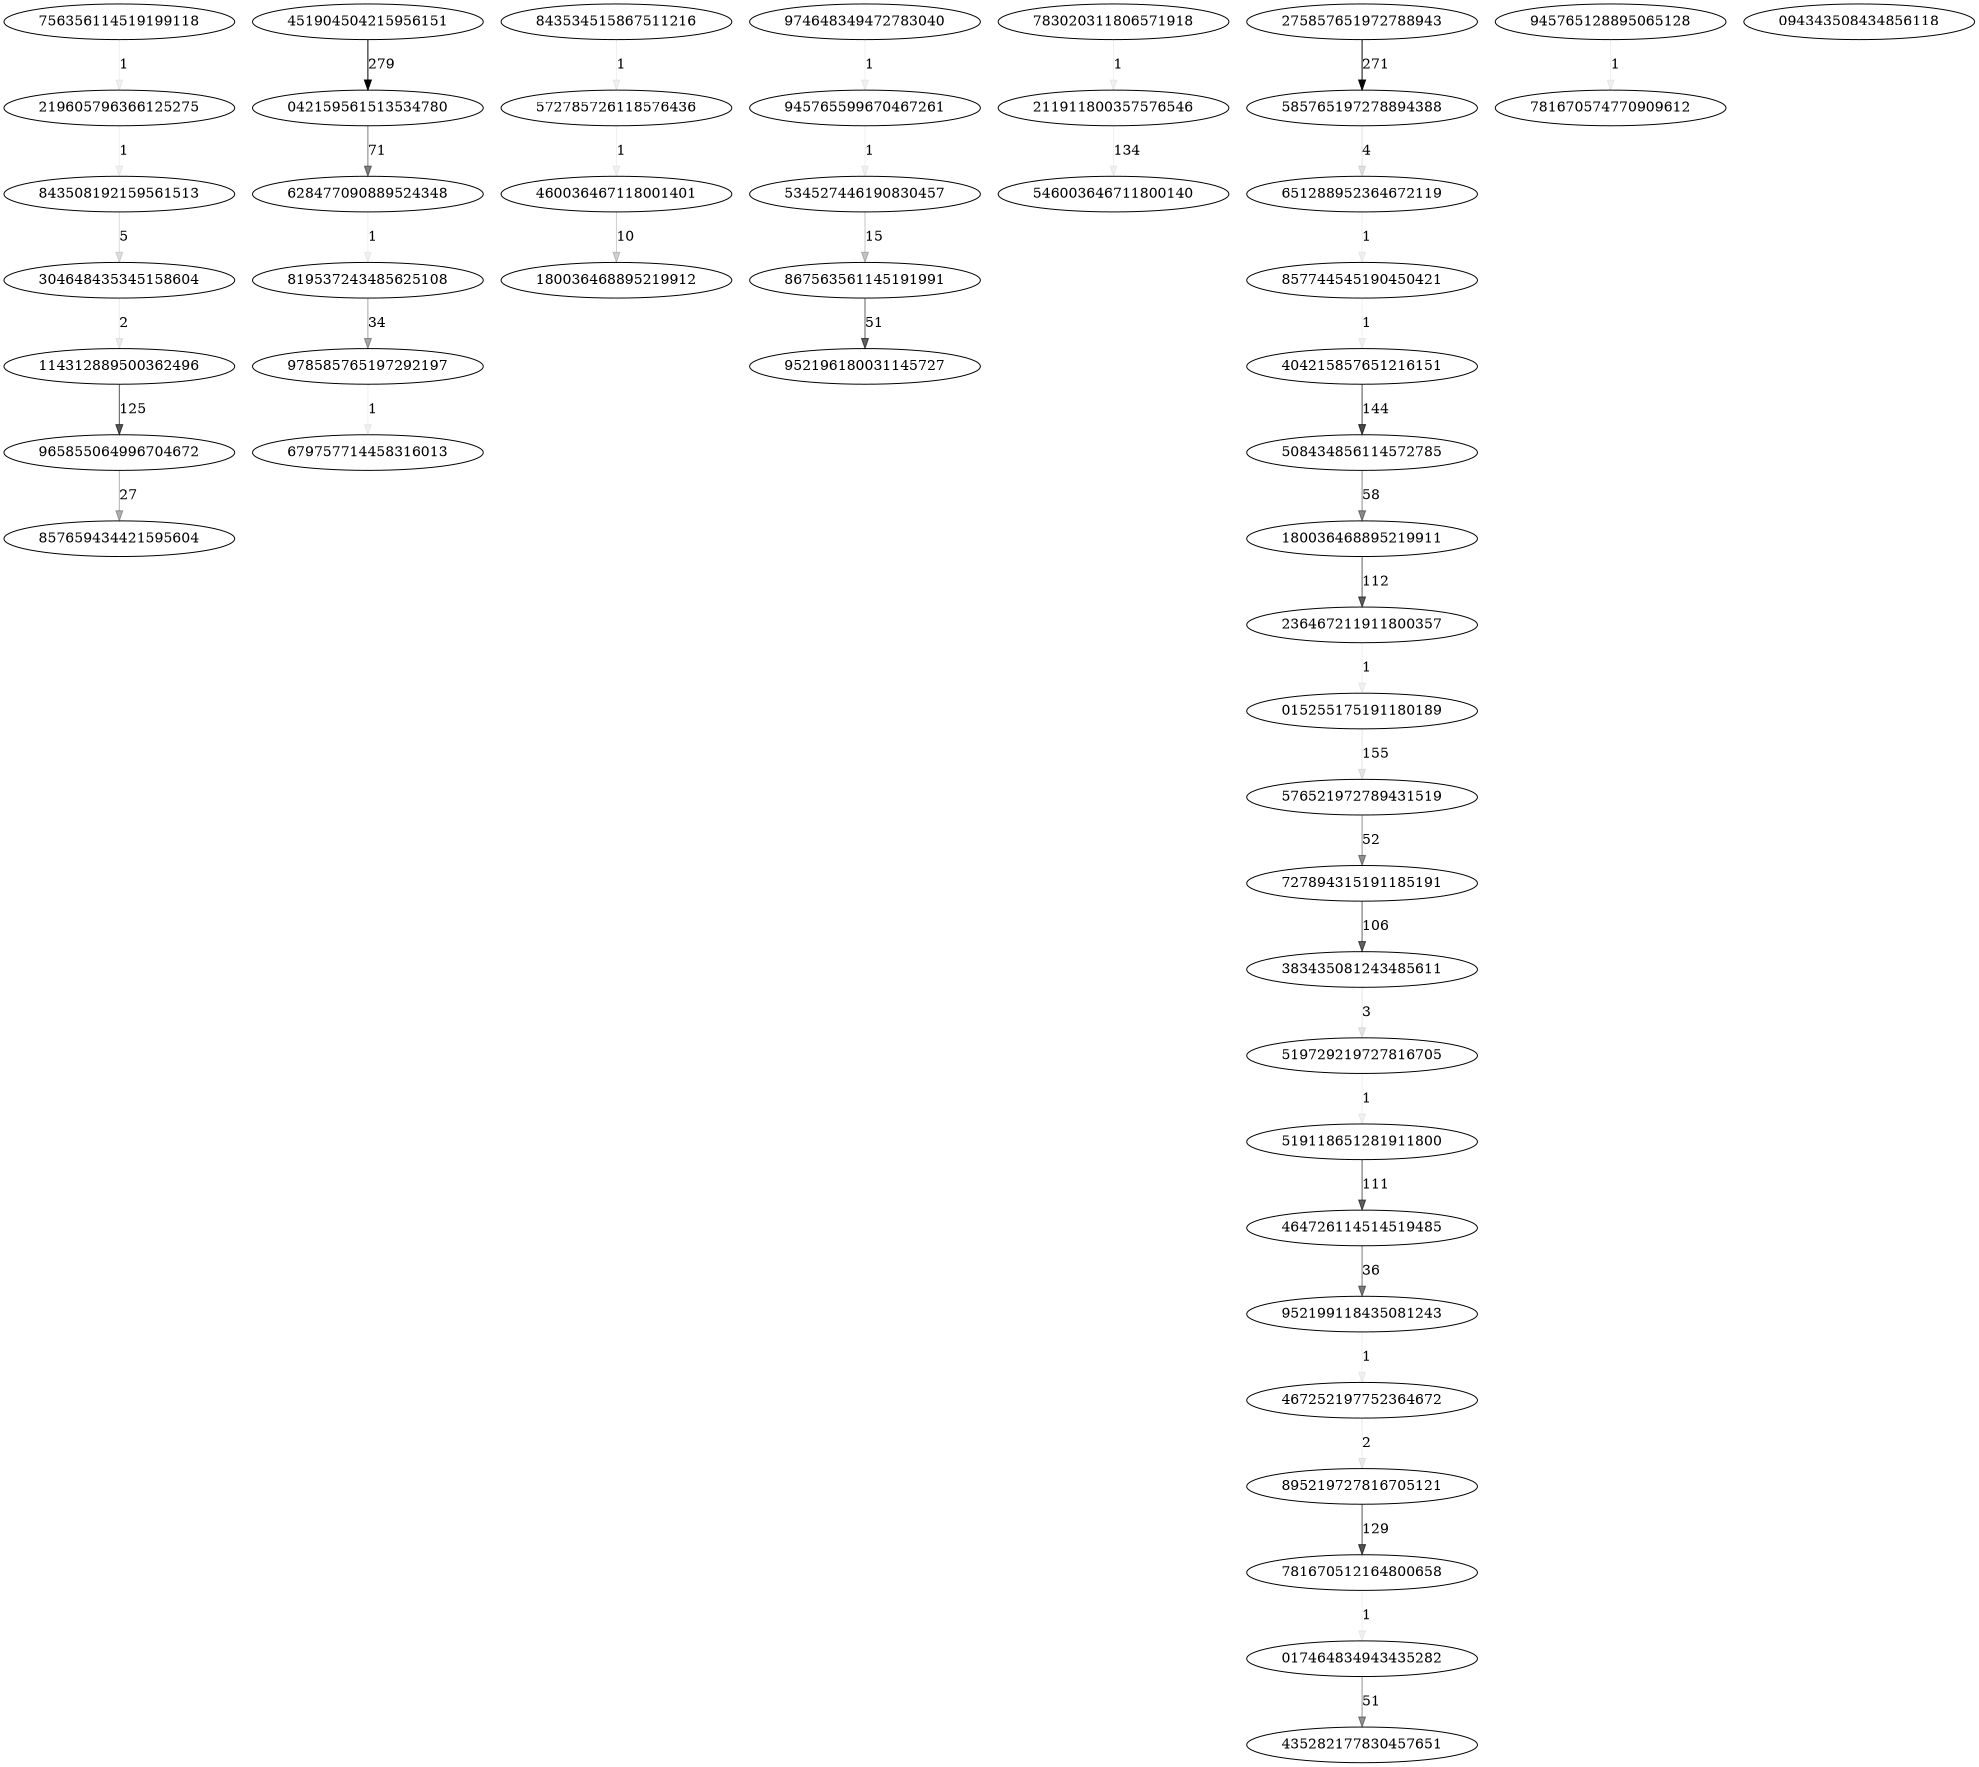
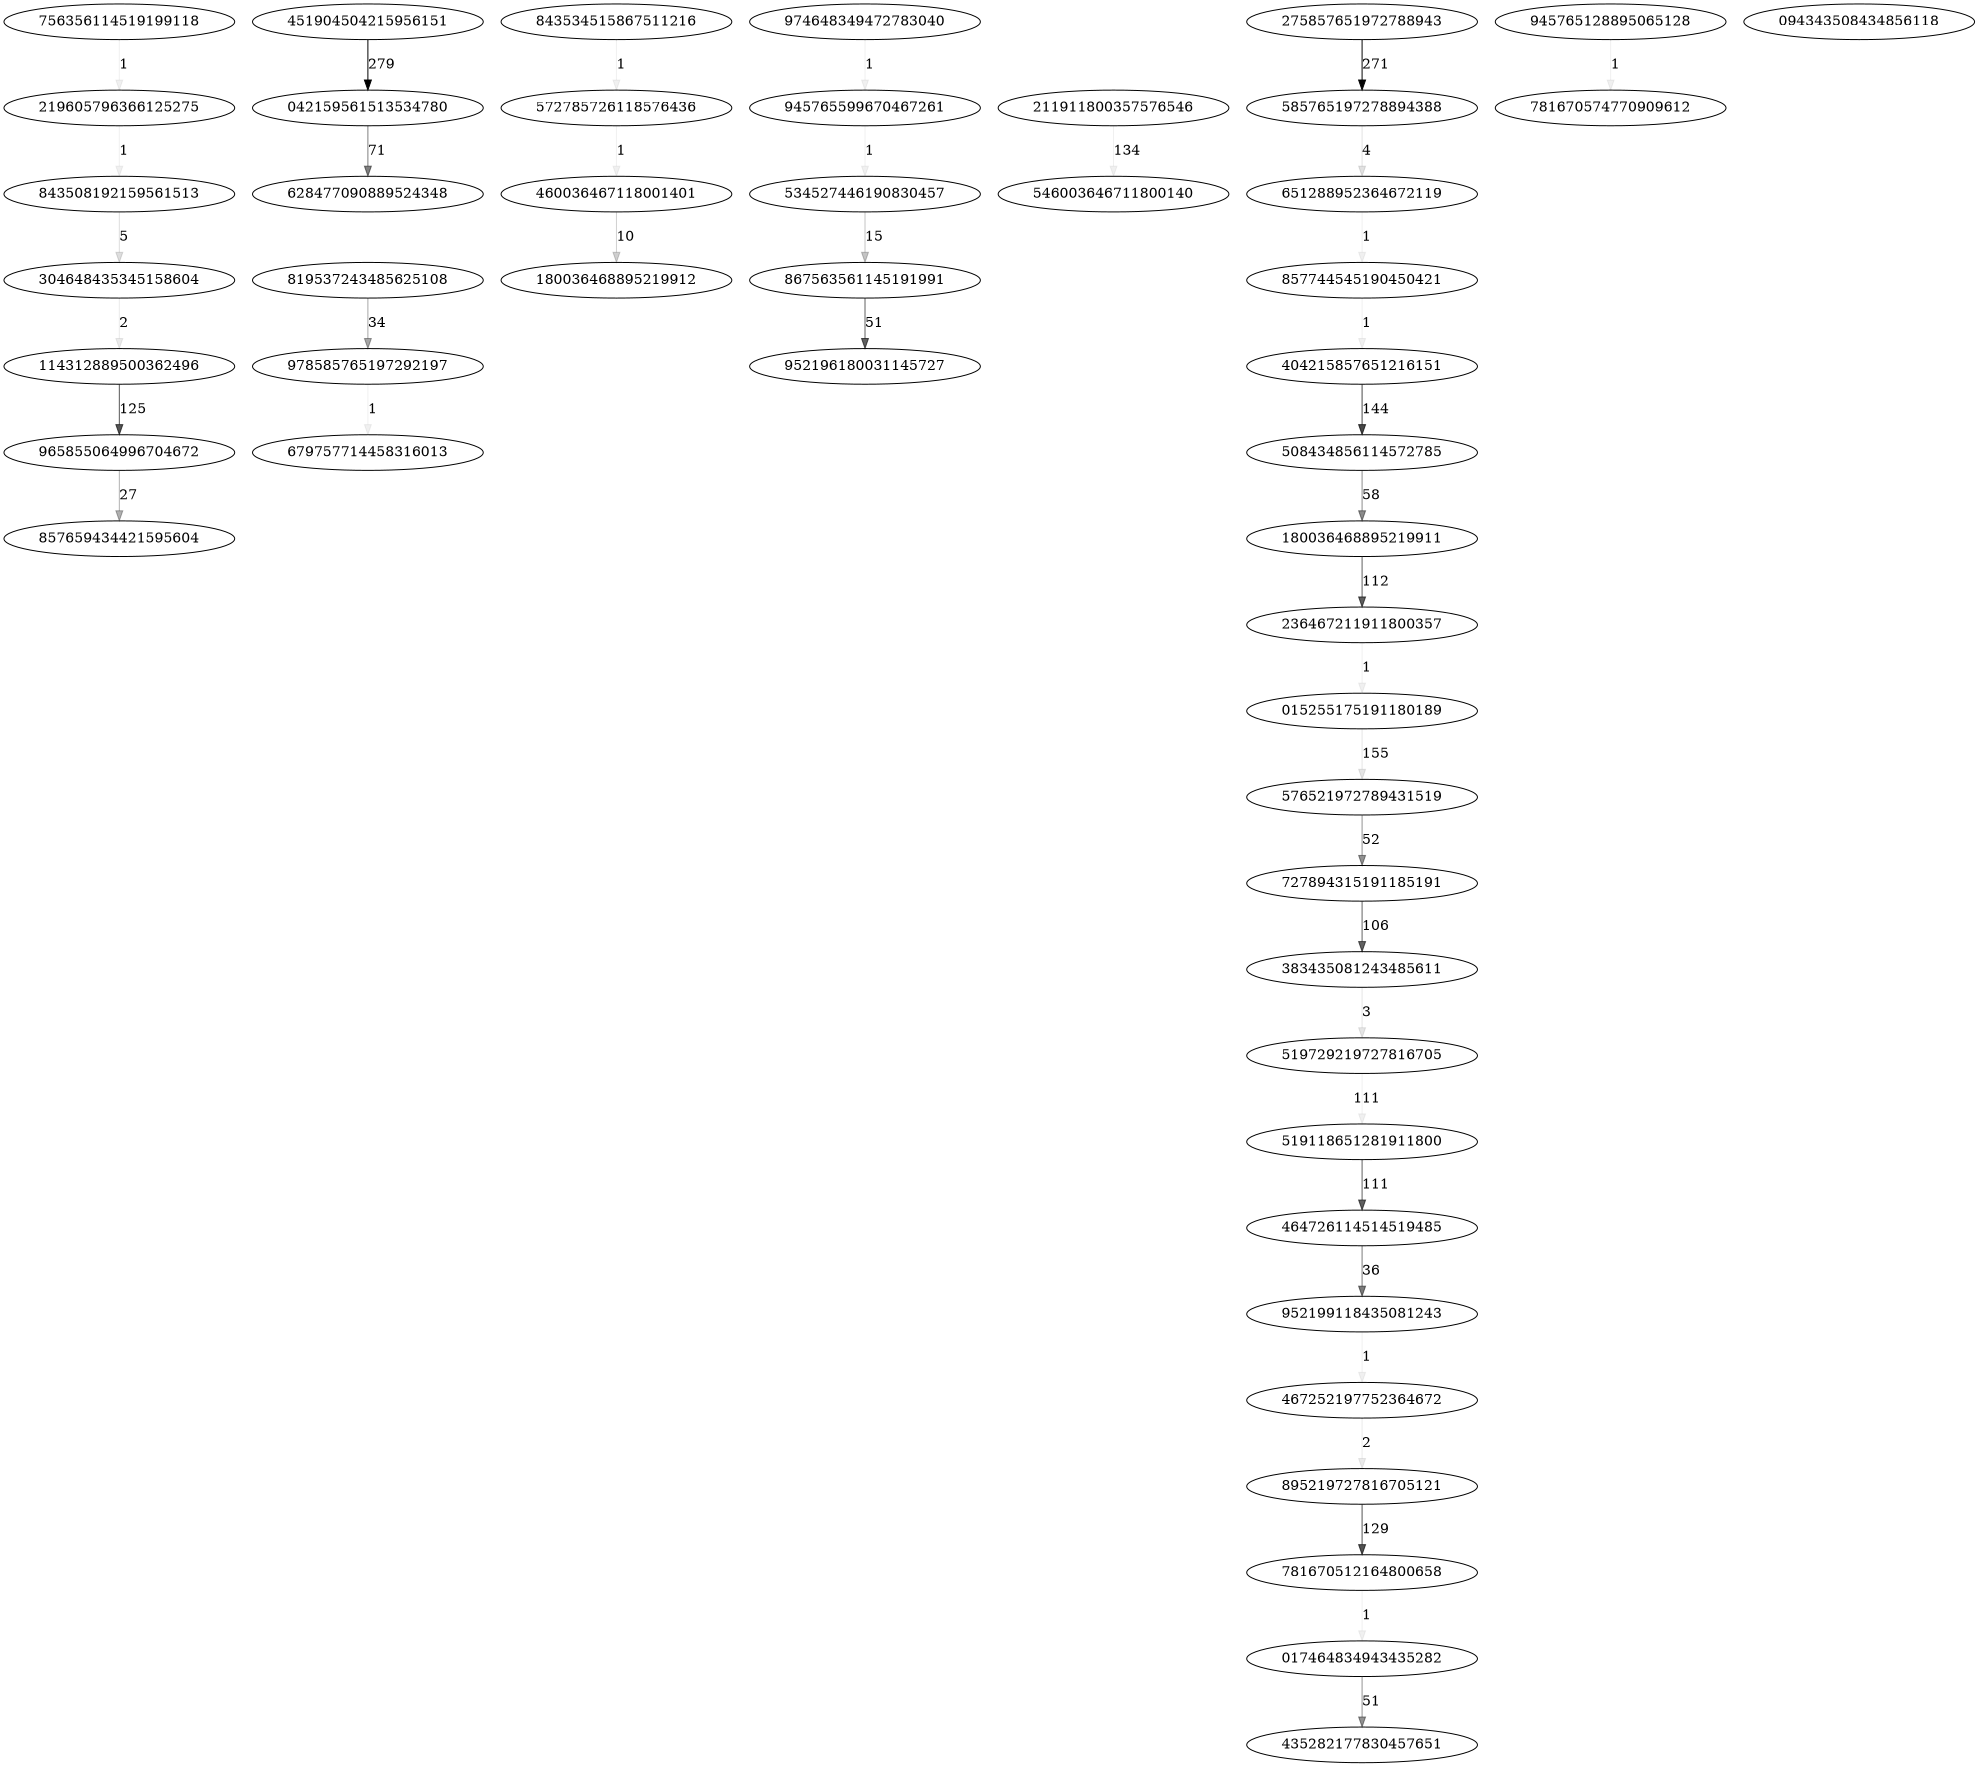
(1114, 22) -> none
(368, 232) -> none
(1367, 1099) -> (1367, 1099)
